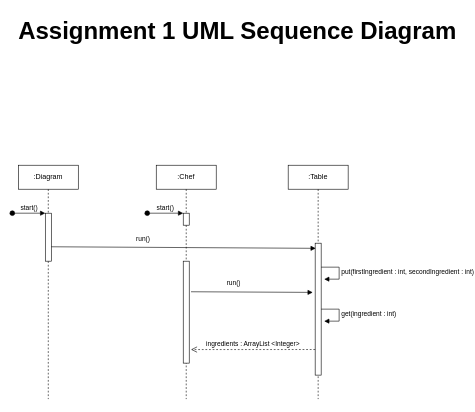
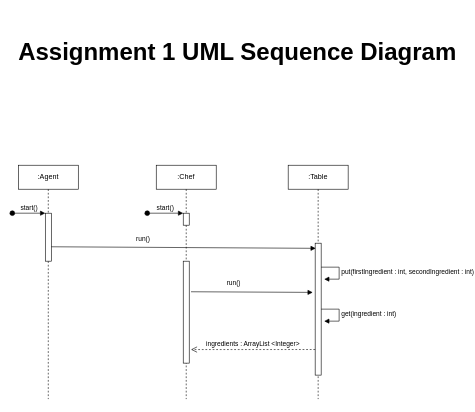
(237, 30) -> (237, 51)
(48, 177) -> (48, 177)
